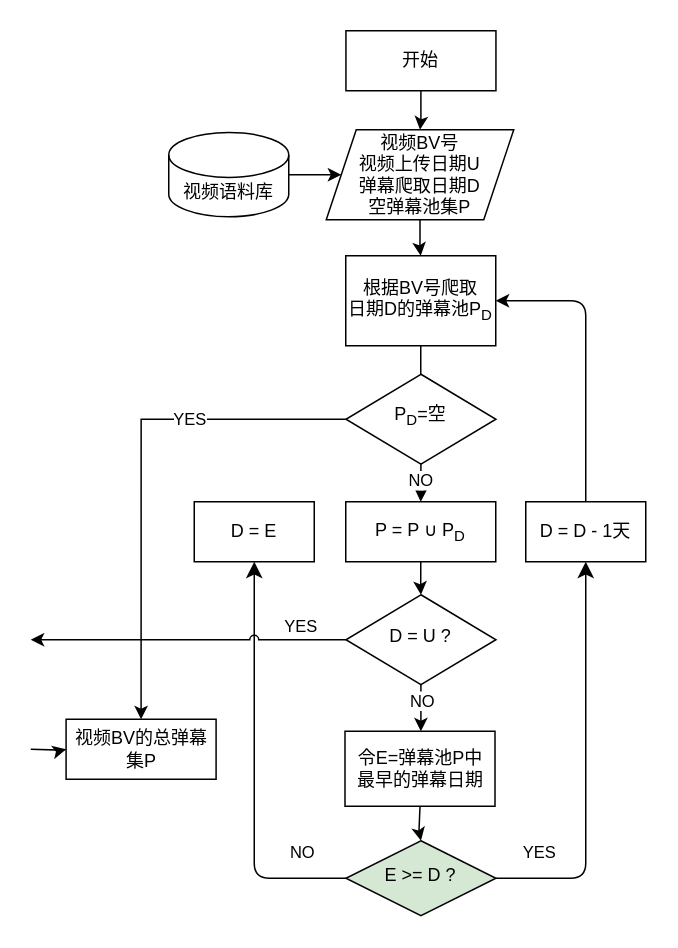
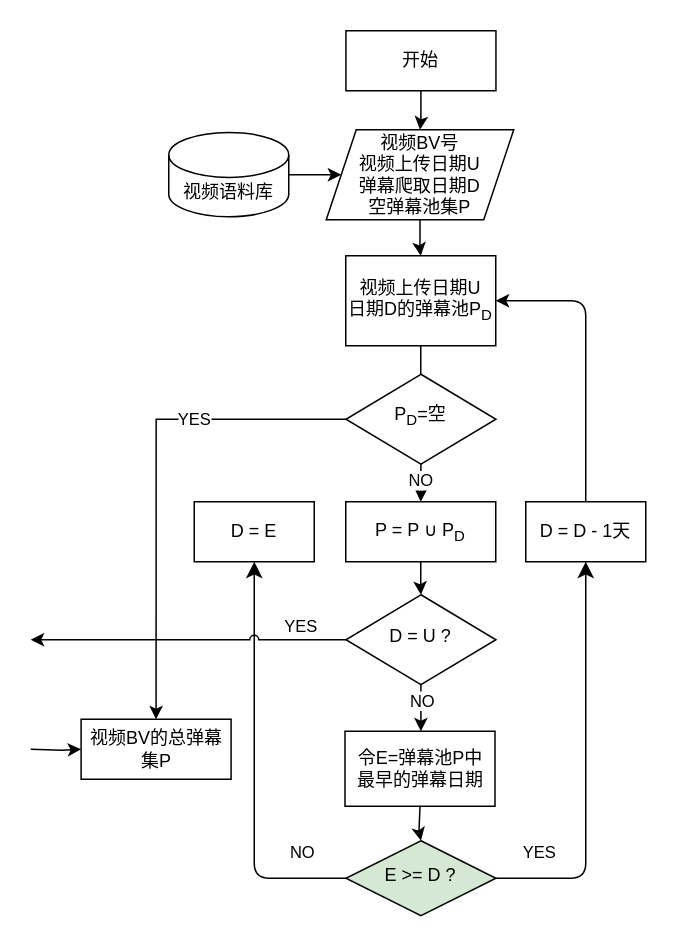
(421, 301) -> (421, 301)
(141, 749) -> (156, 749)
